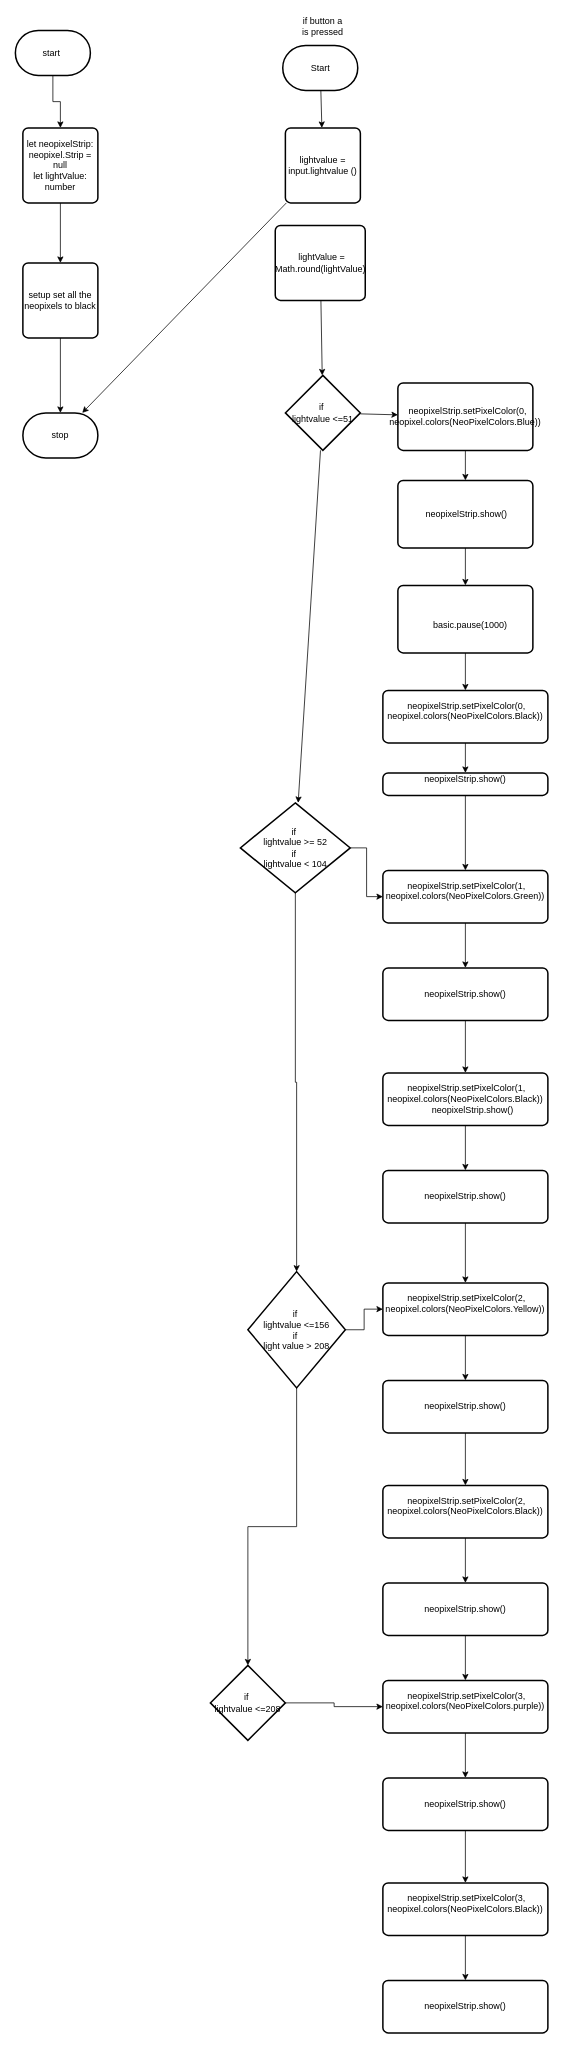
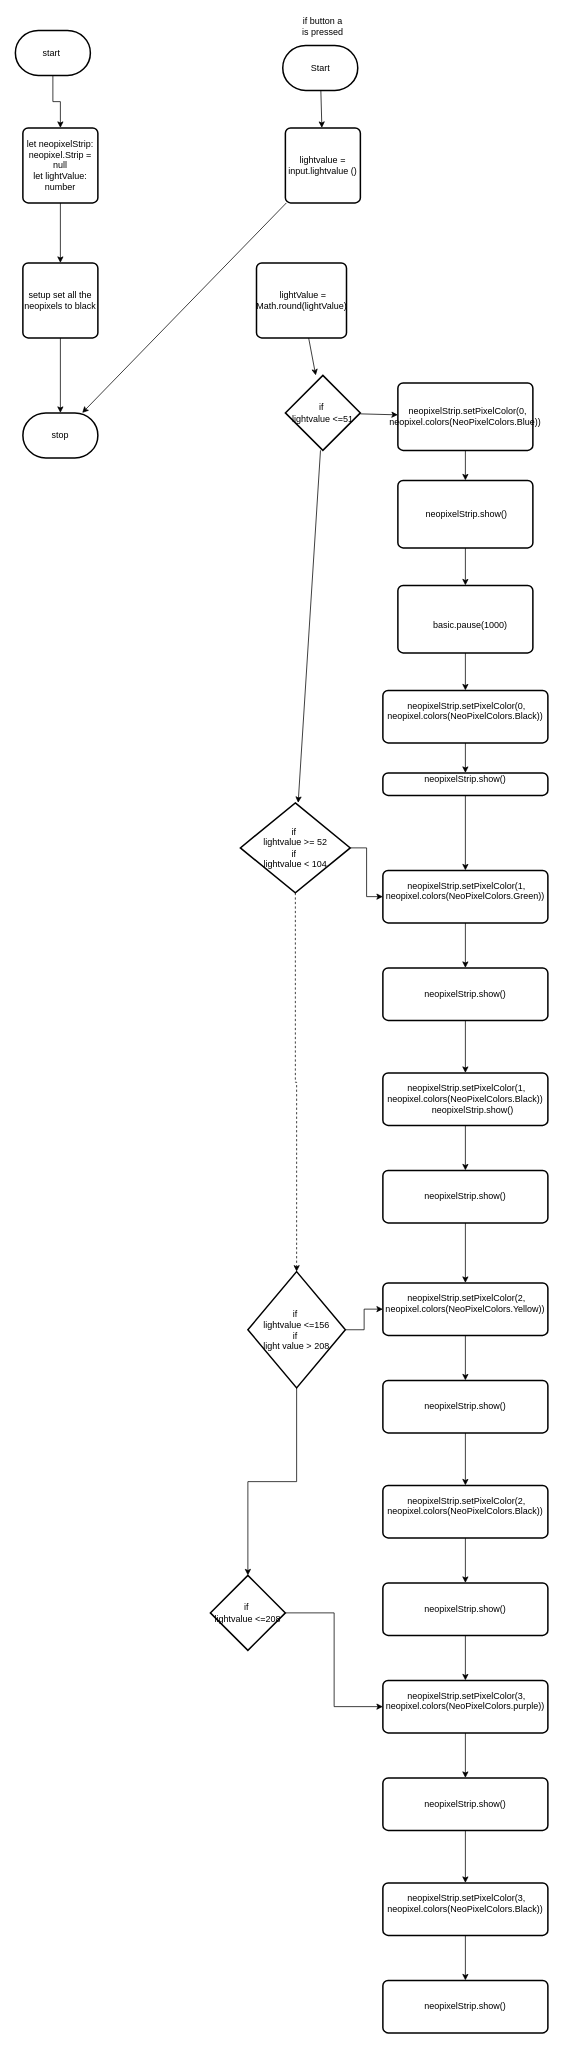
(320, 263) -> (302, 300)
(295, 1079) -> (295, 1079)
(248, 1703) -> (248, 1613)
